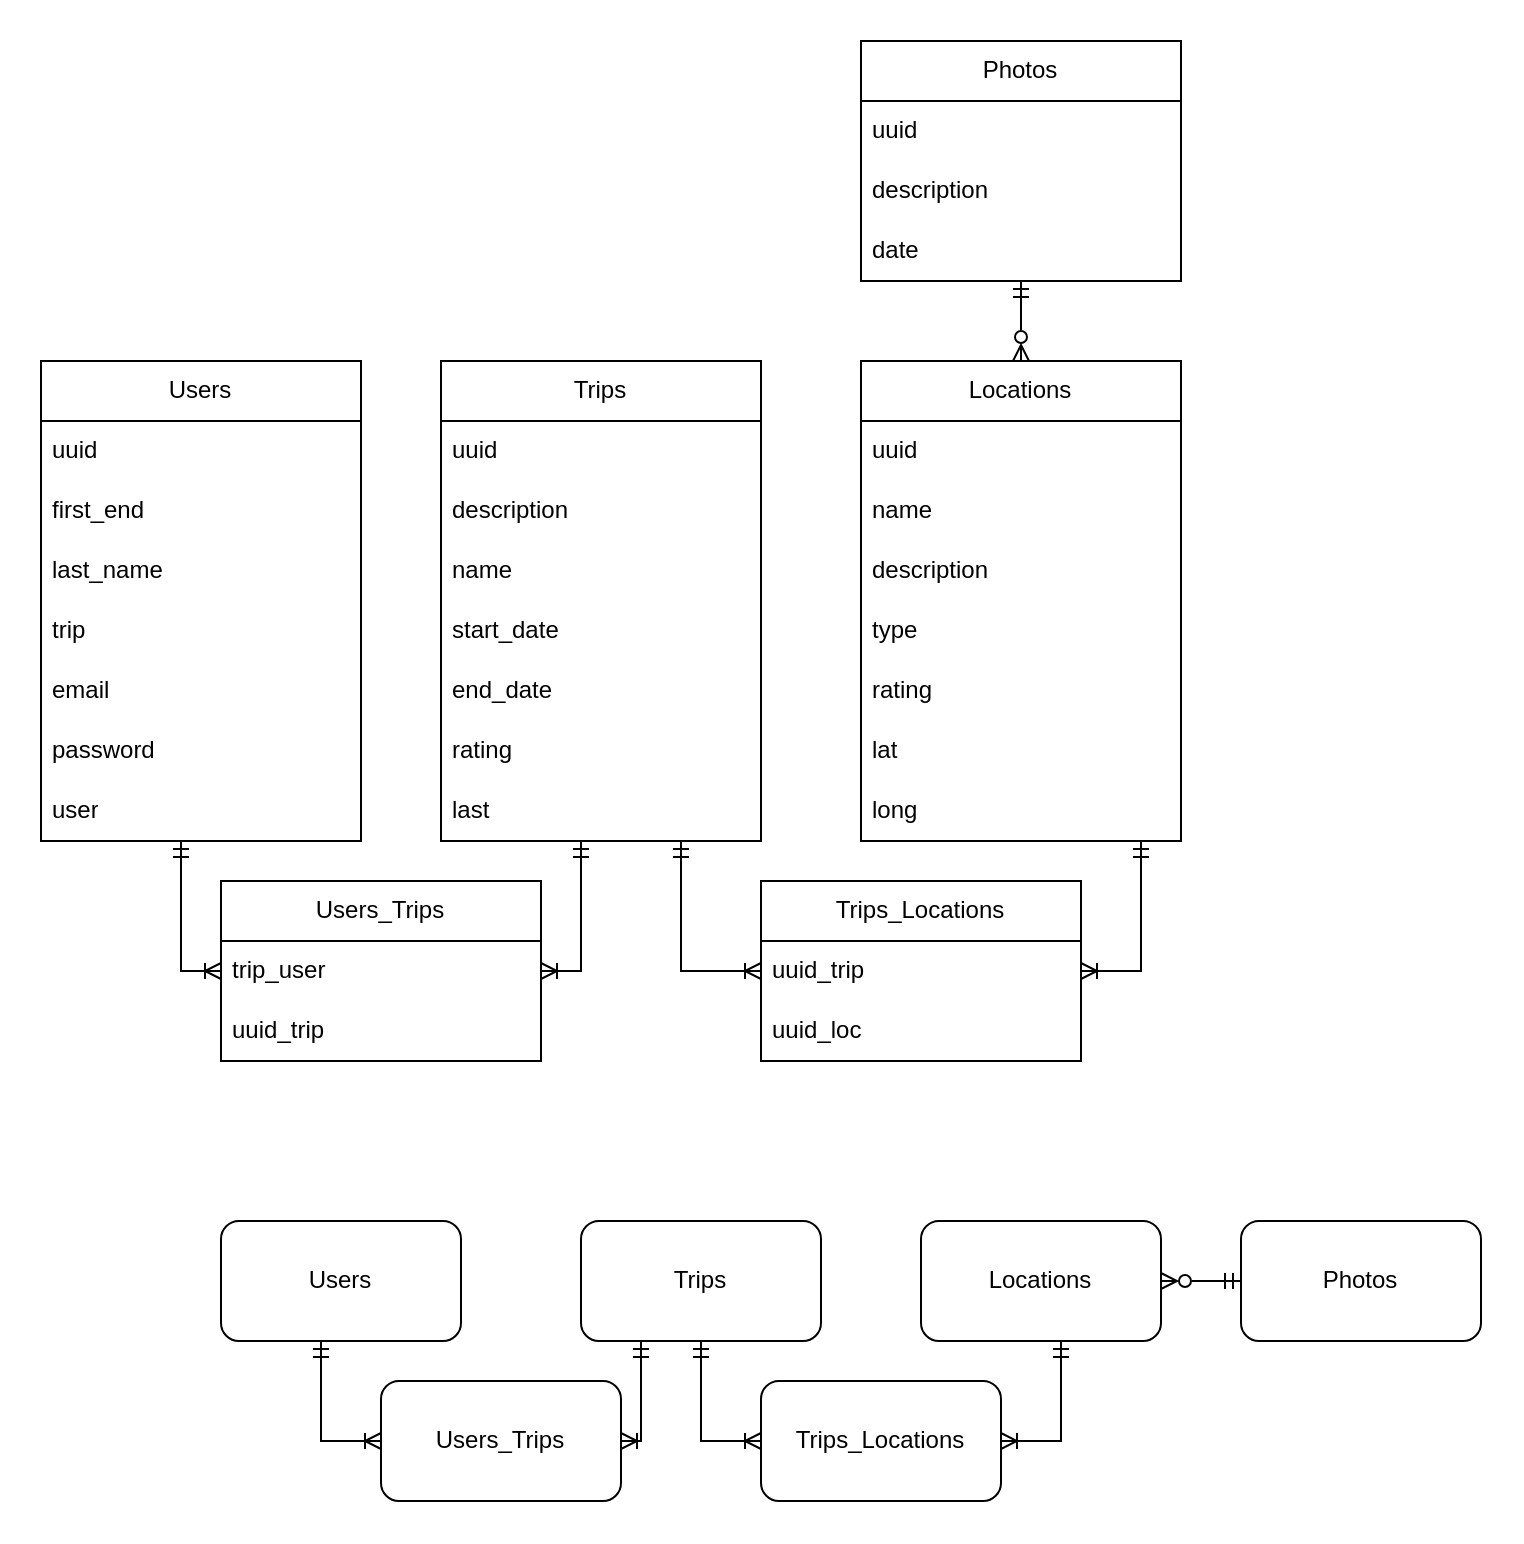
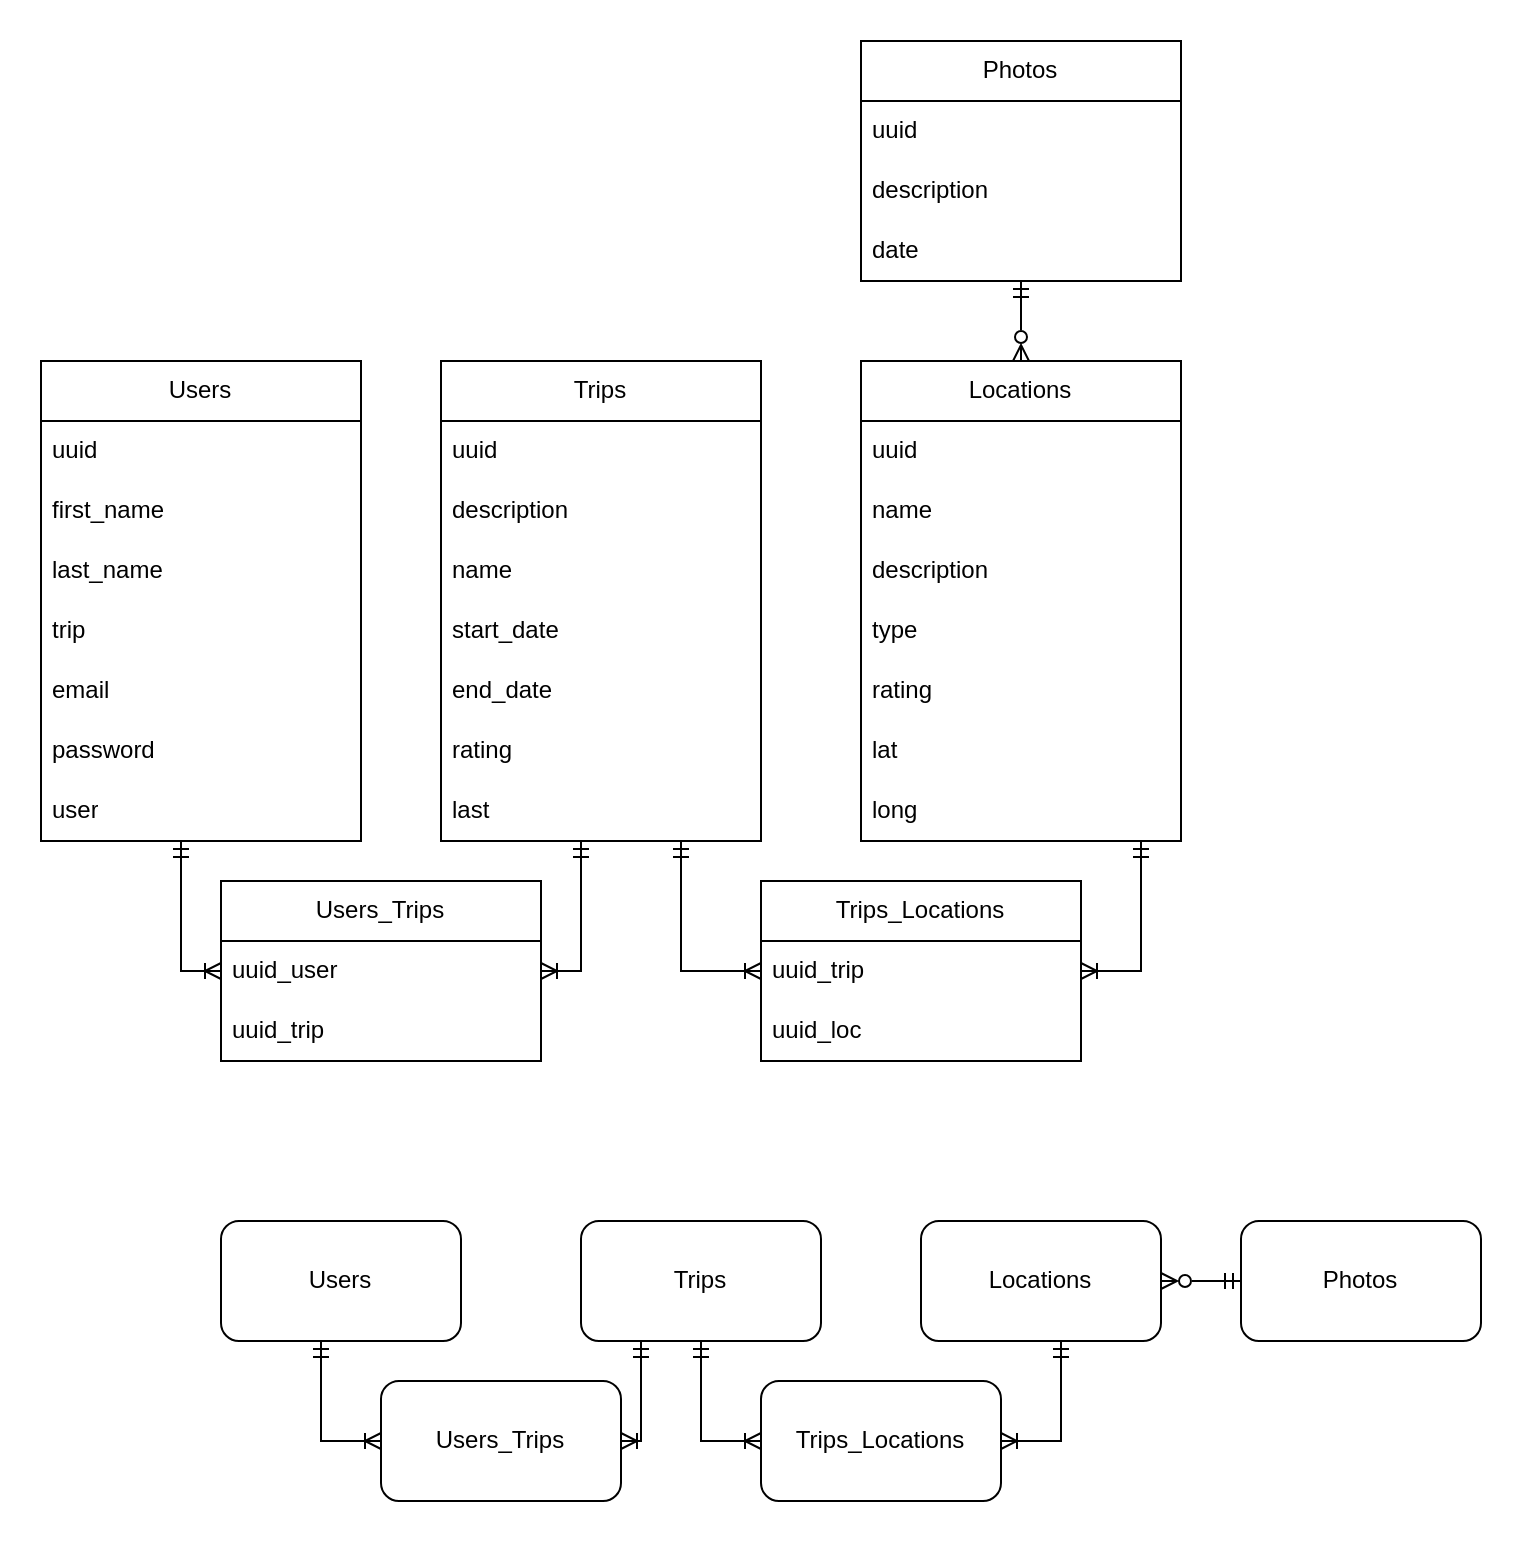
(110, 511) -> (117, 511)
(290, 971) -> (290, 971)
